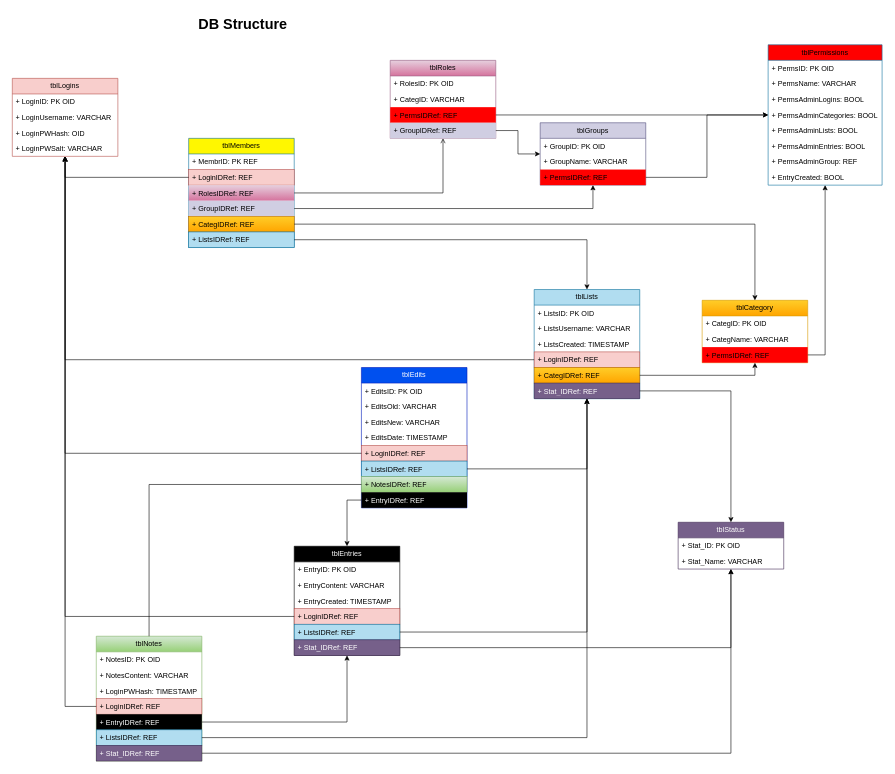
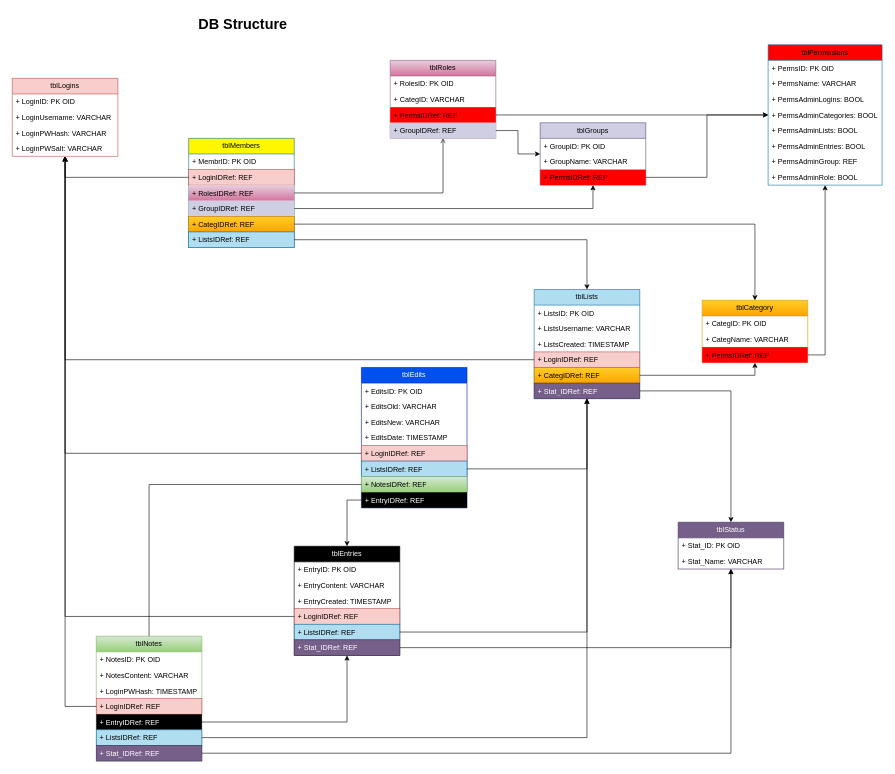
(48, 134) -> (57, 134)
(223, 162) -> (223, 162)
(809, 178) -> (812, 178)
